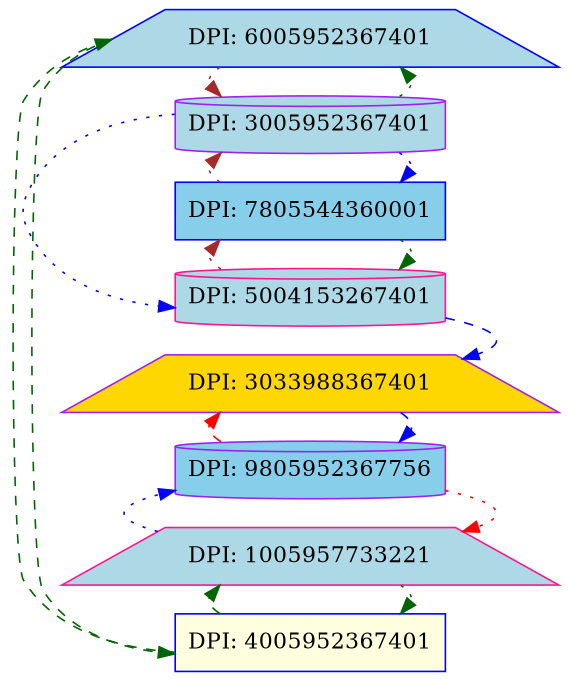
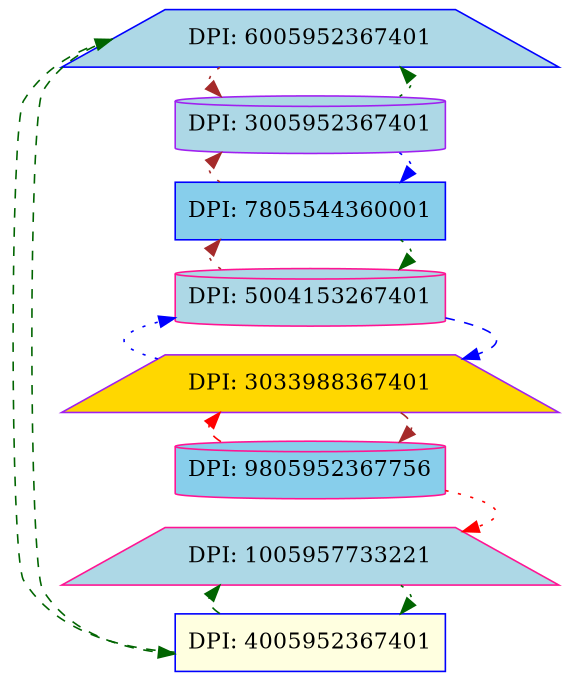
(48, 164) -> (124, 340)
(409, 420) -> (409, 420)
(310, 470) -> (310, 470)
(124, 512) -> none
